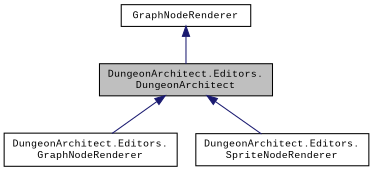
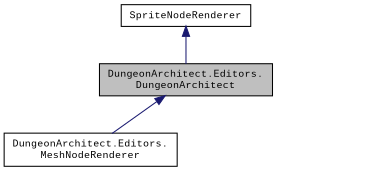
(186, 16) -> (186, 16)
(91, 150) -> (91, 150)
(282, 150) -> none
